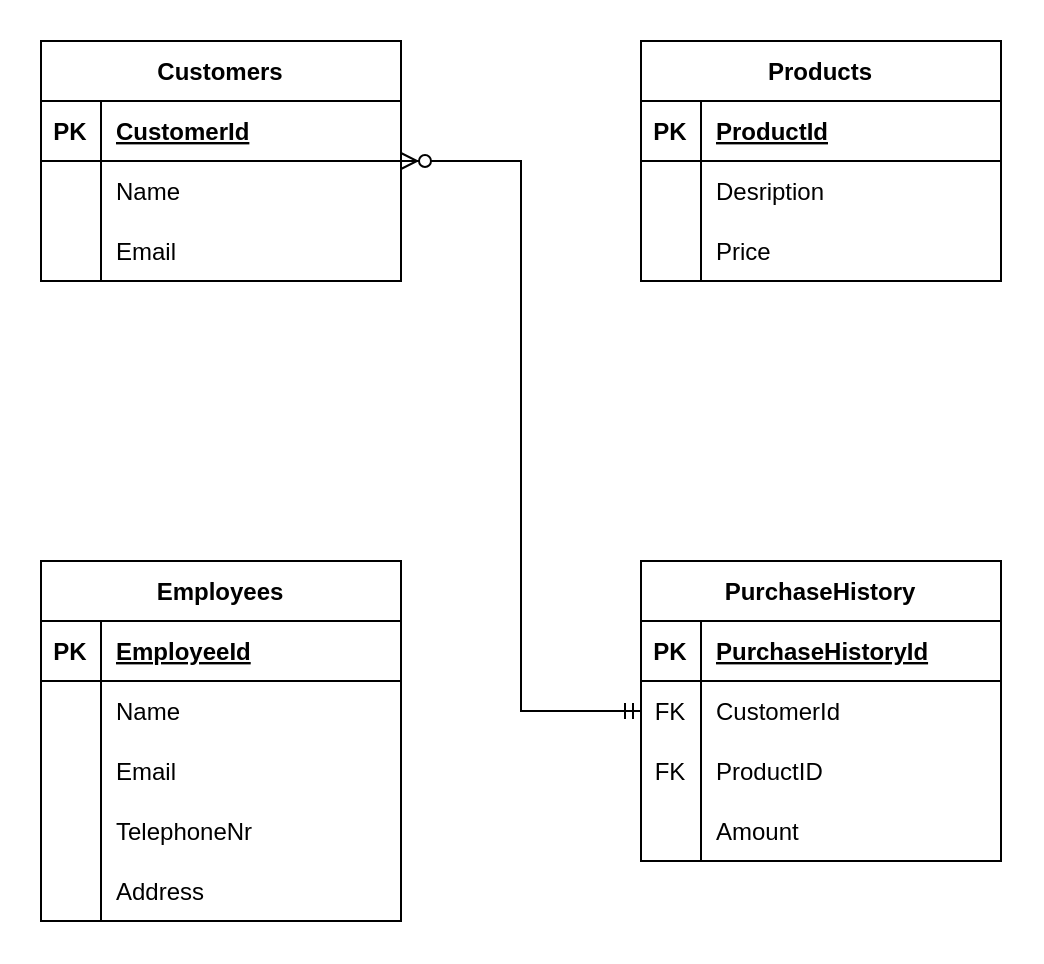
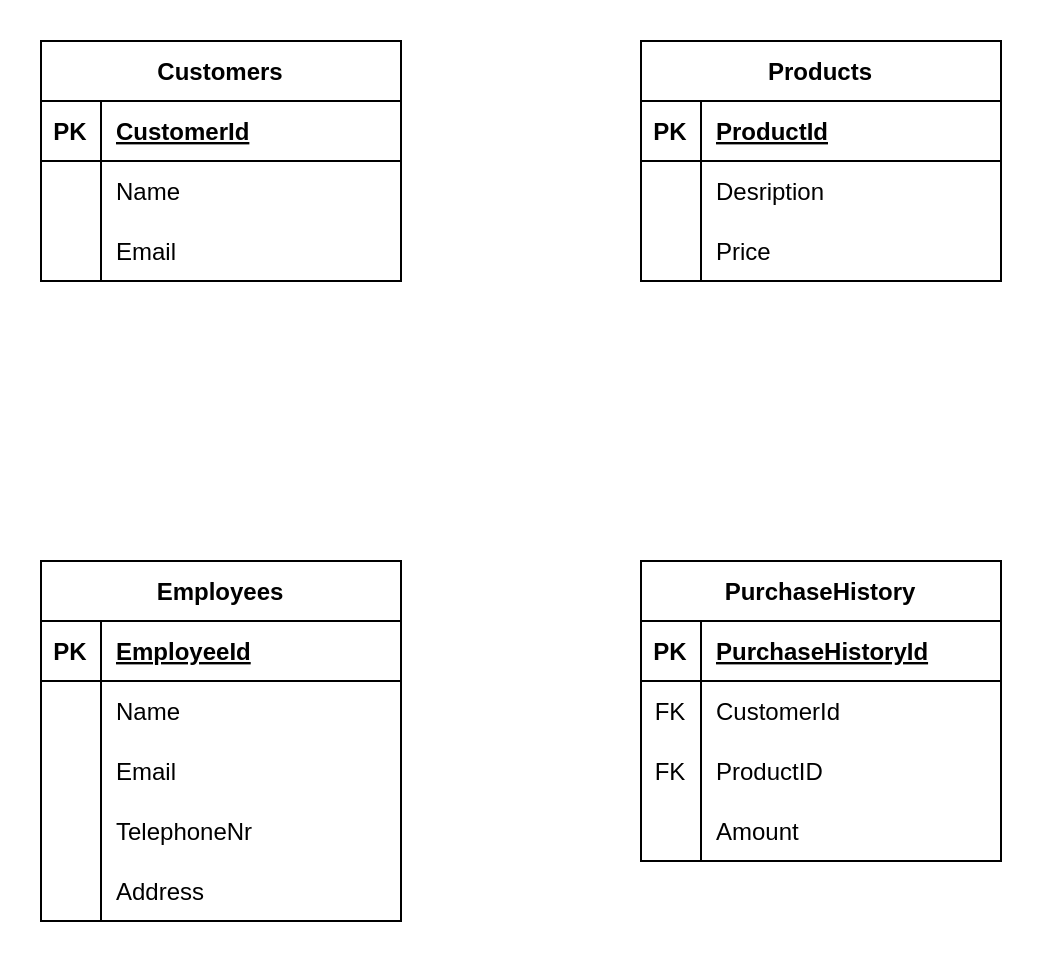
(521, 437) -> none
